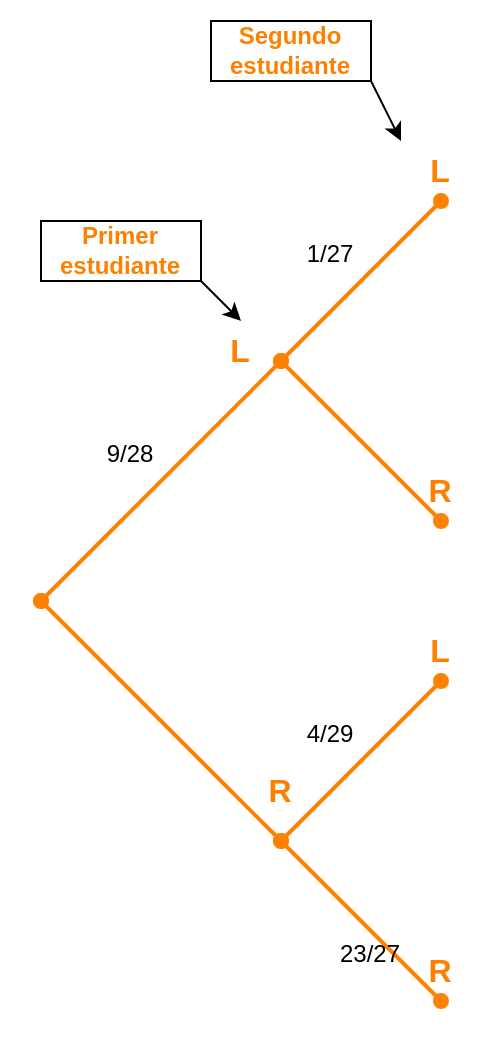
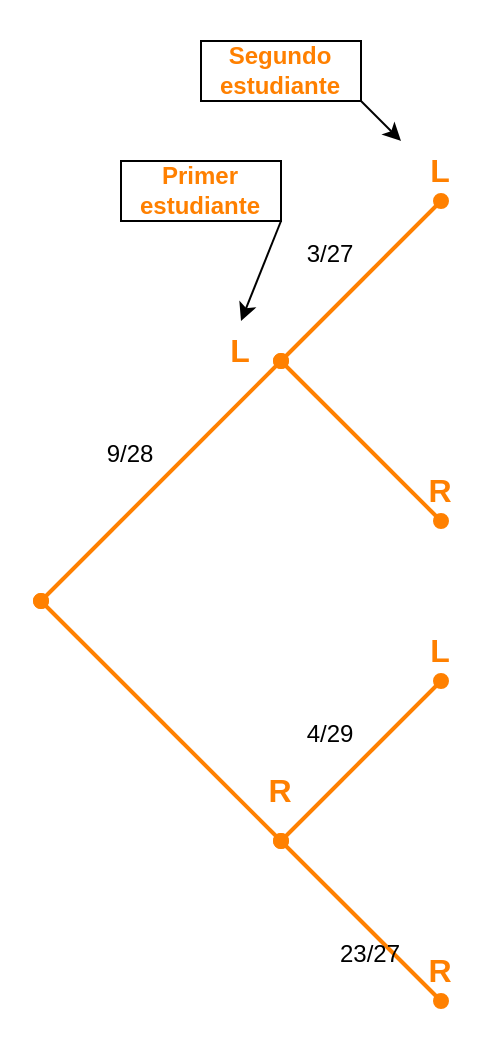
(291, 51) -> (281, 71)
(121, 251) -> (201, 191)
(331, 251) -> (331, 251)
